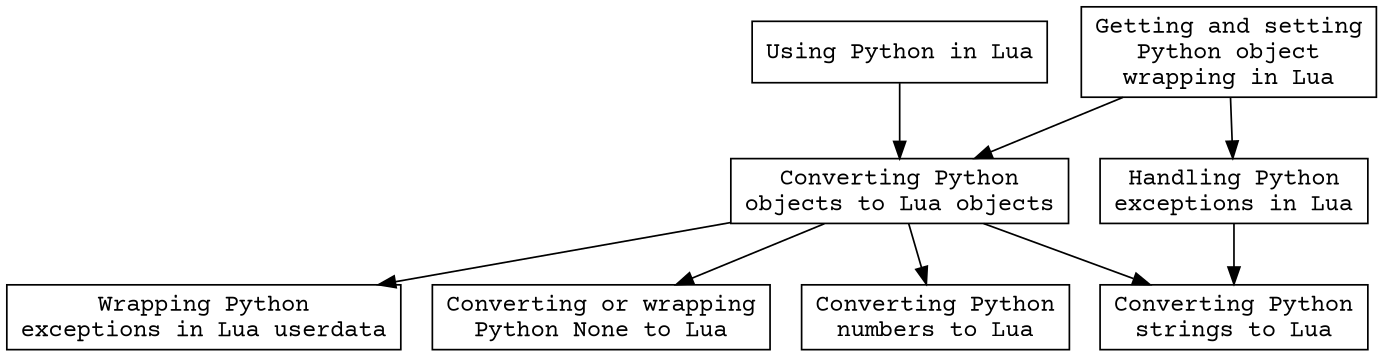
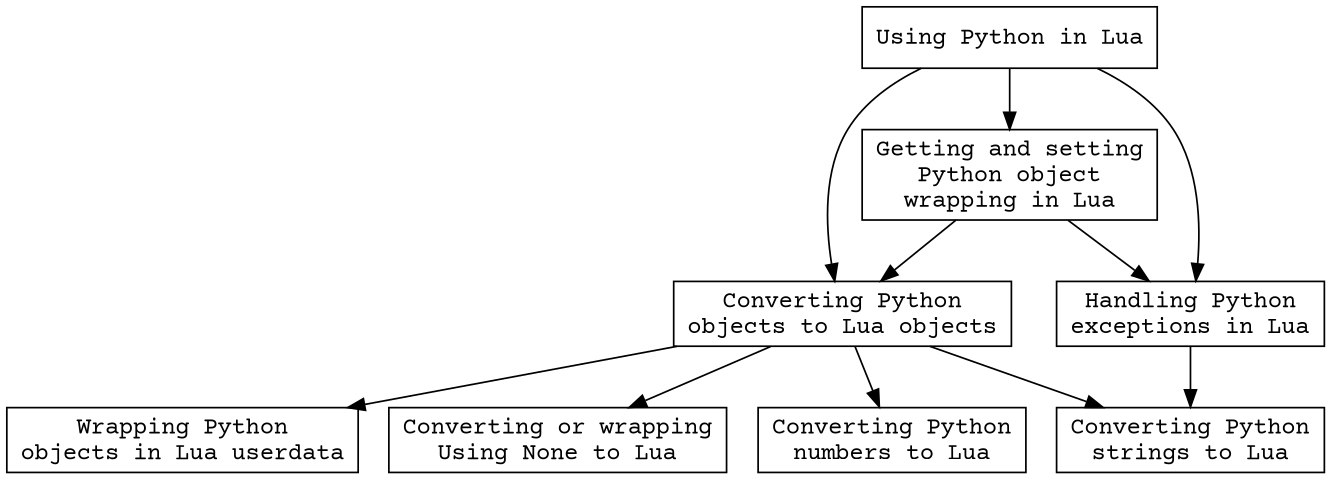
none -> (1010, 90)
none -> (1183, 147)
(204, 329) -> (182, 452)
(601, 329) -> (558, 452)
